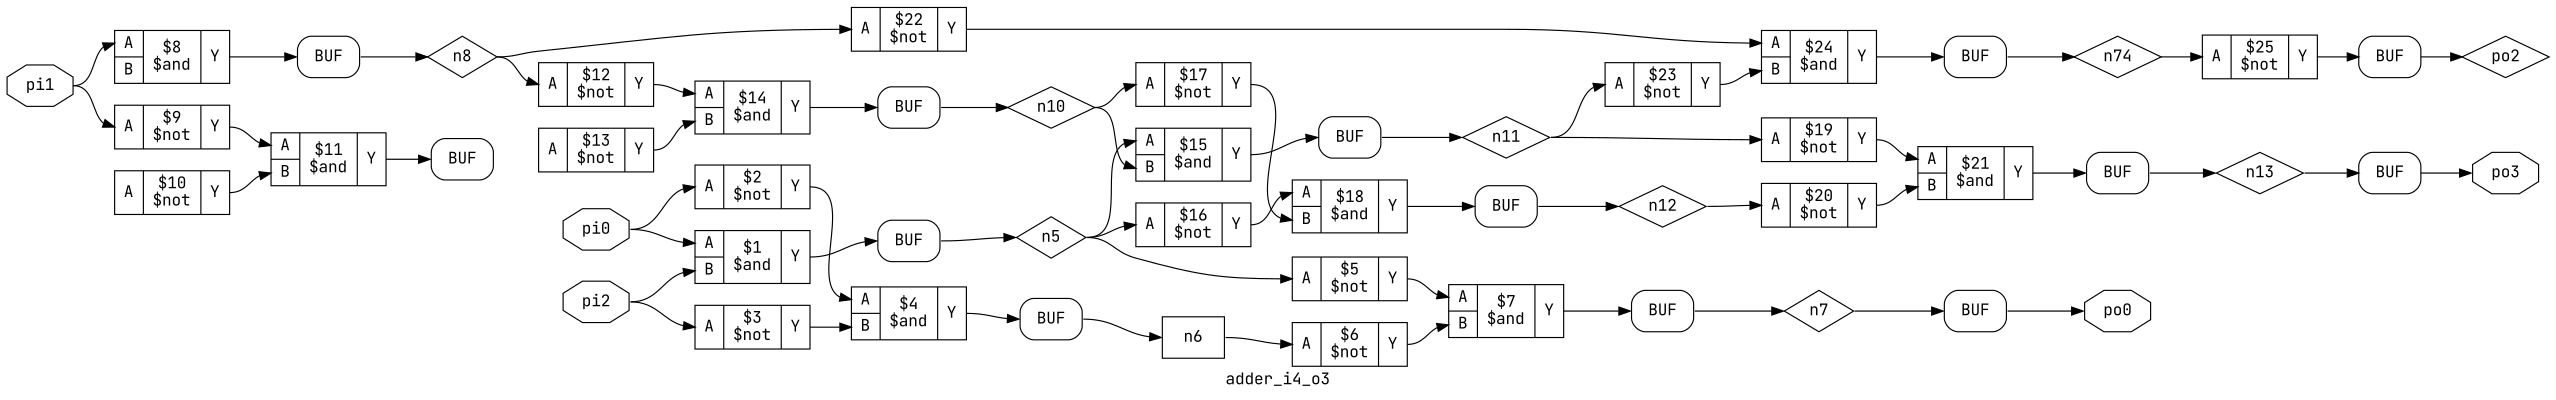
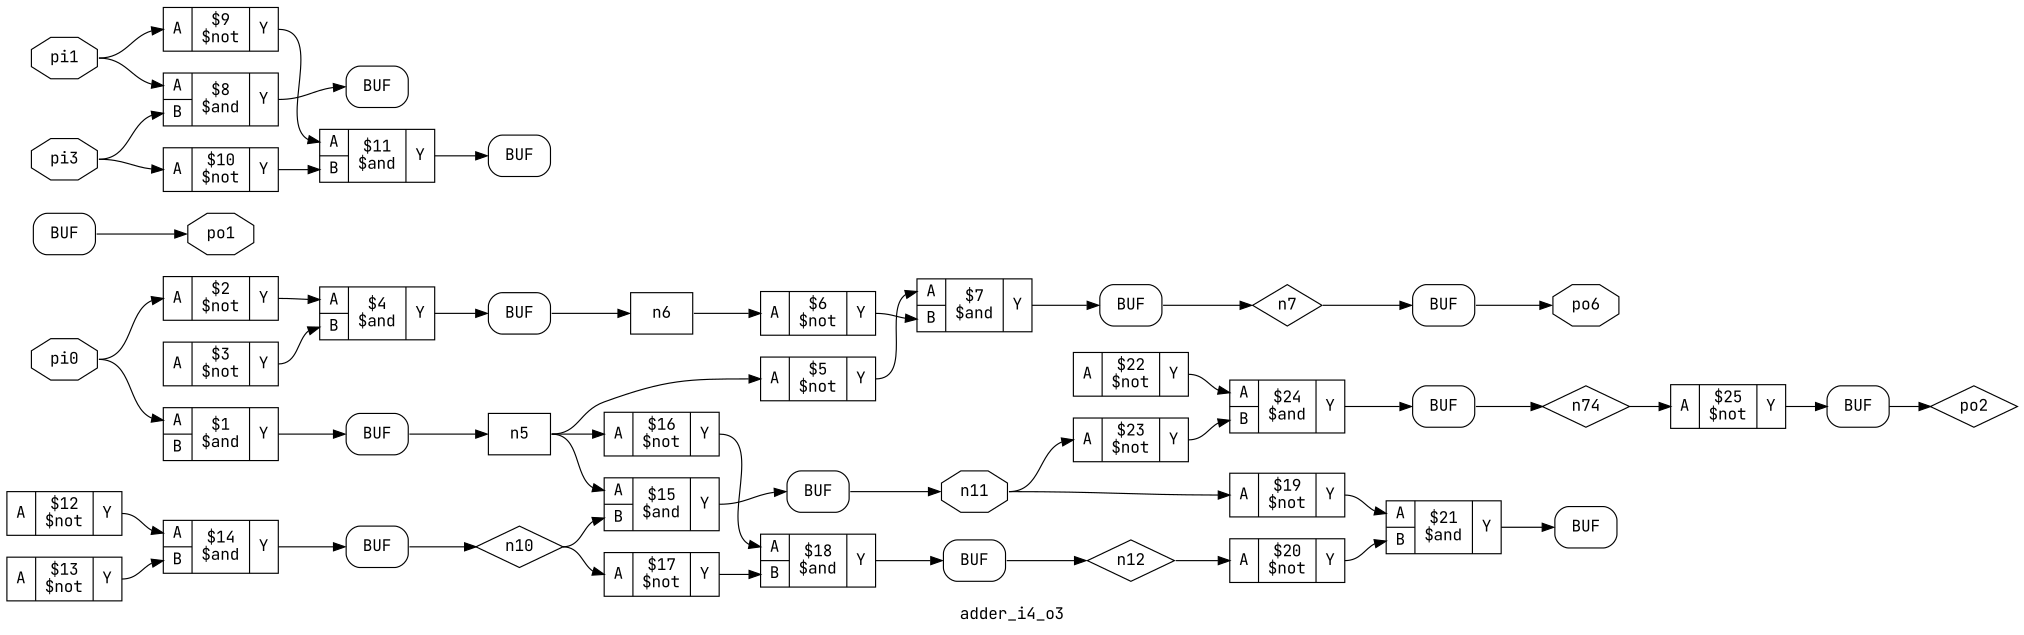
(462, 57) -> none
(1506, 137) -> (974, 492)
none -> (64, 159)
(2260, 173) -> none
(2506, 173) -> (221, 234)
(1051, 237) -> (519, 434)
(596, 302) -> none
(2118, 311) -> (1586, 305)
